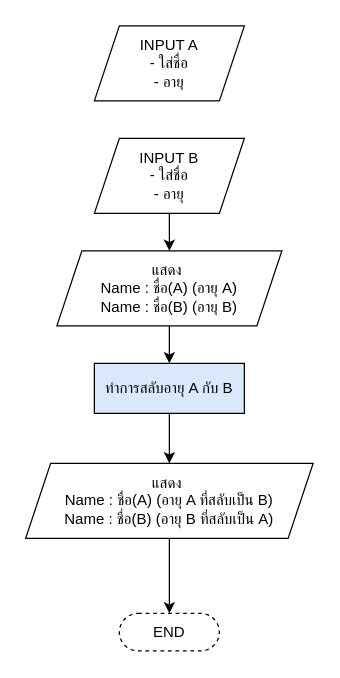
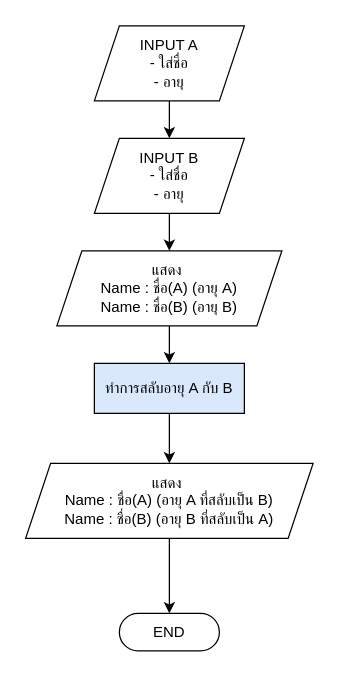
none -> (169, 124)
(169, 632) -> (169, 632)
